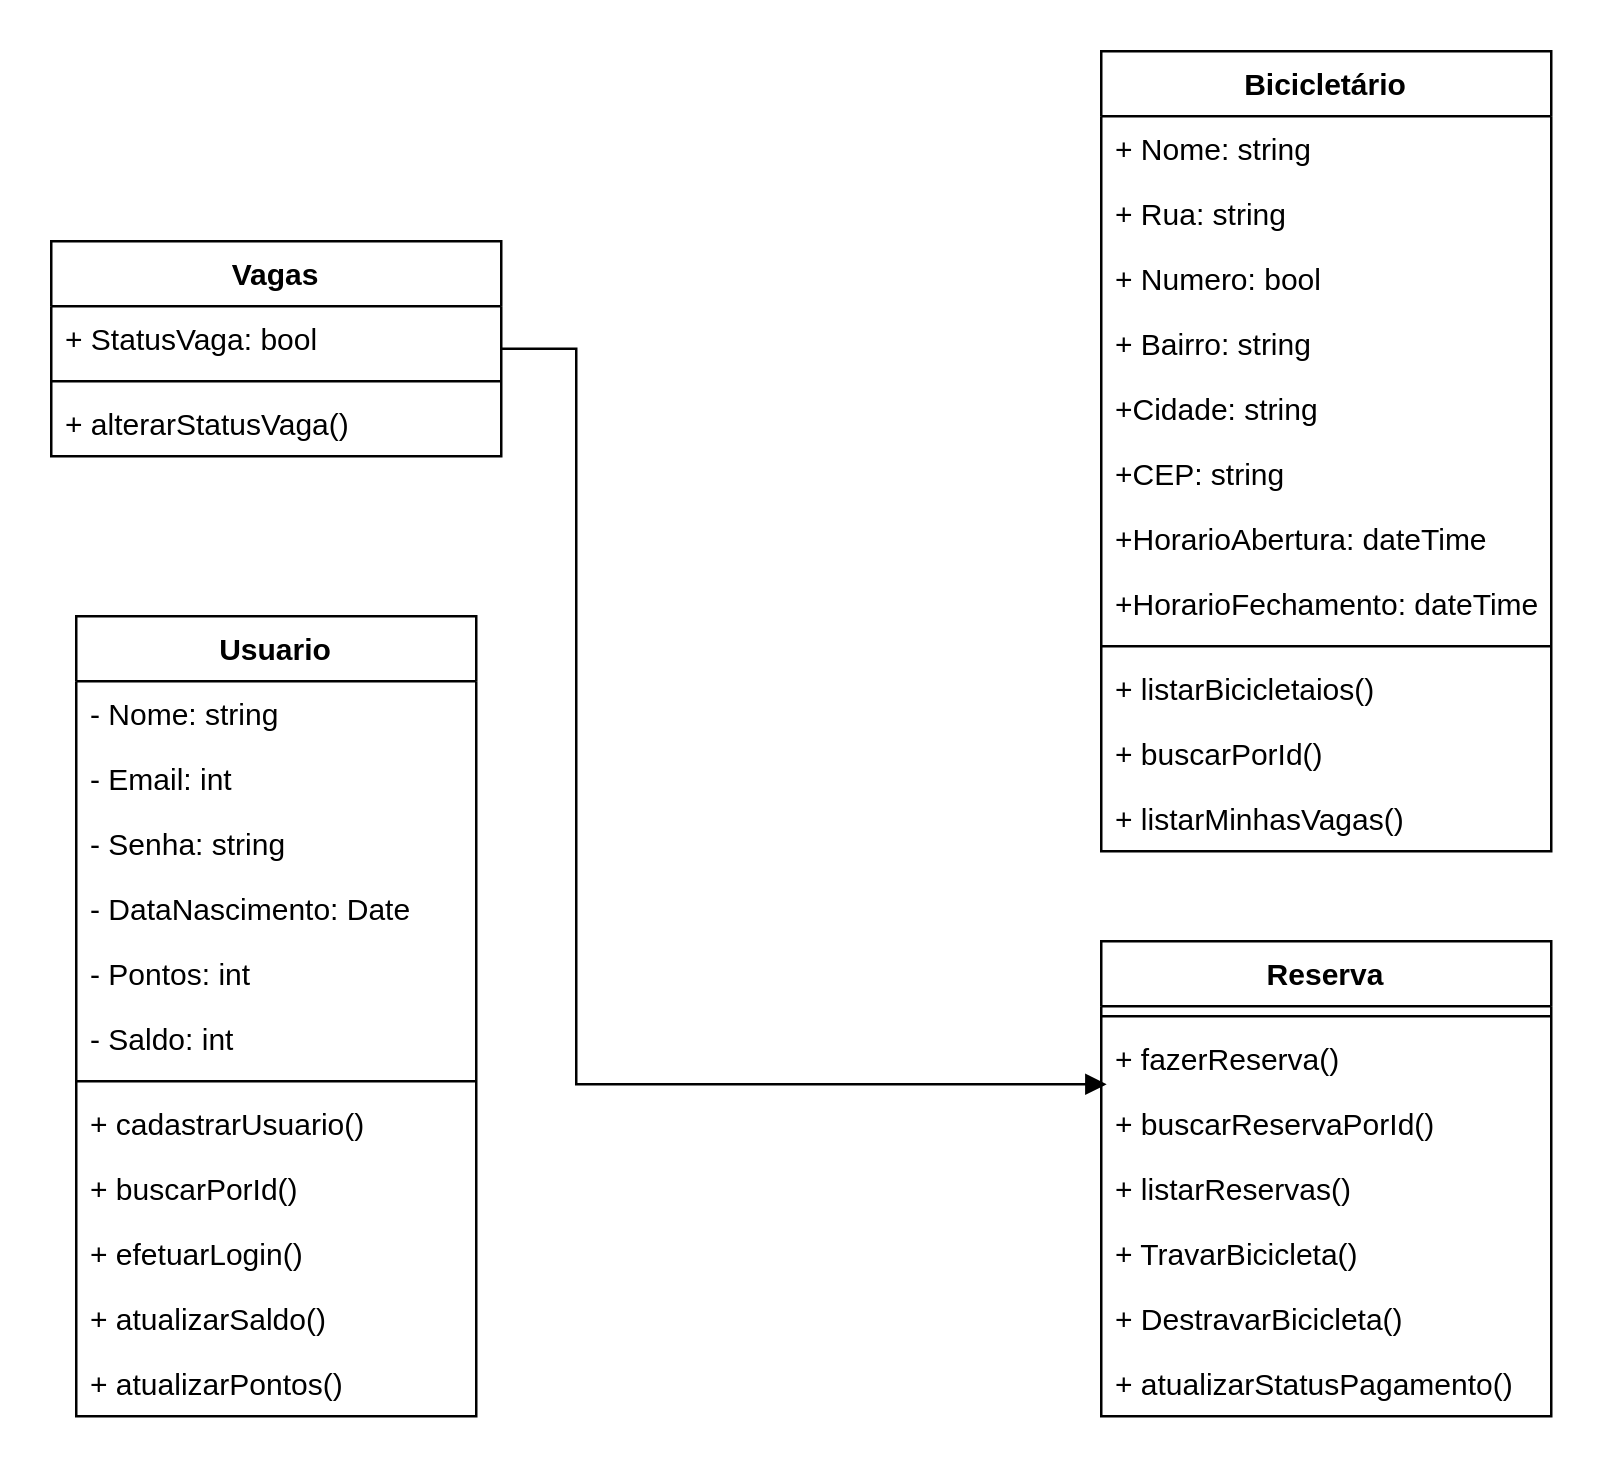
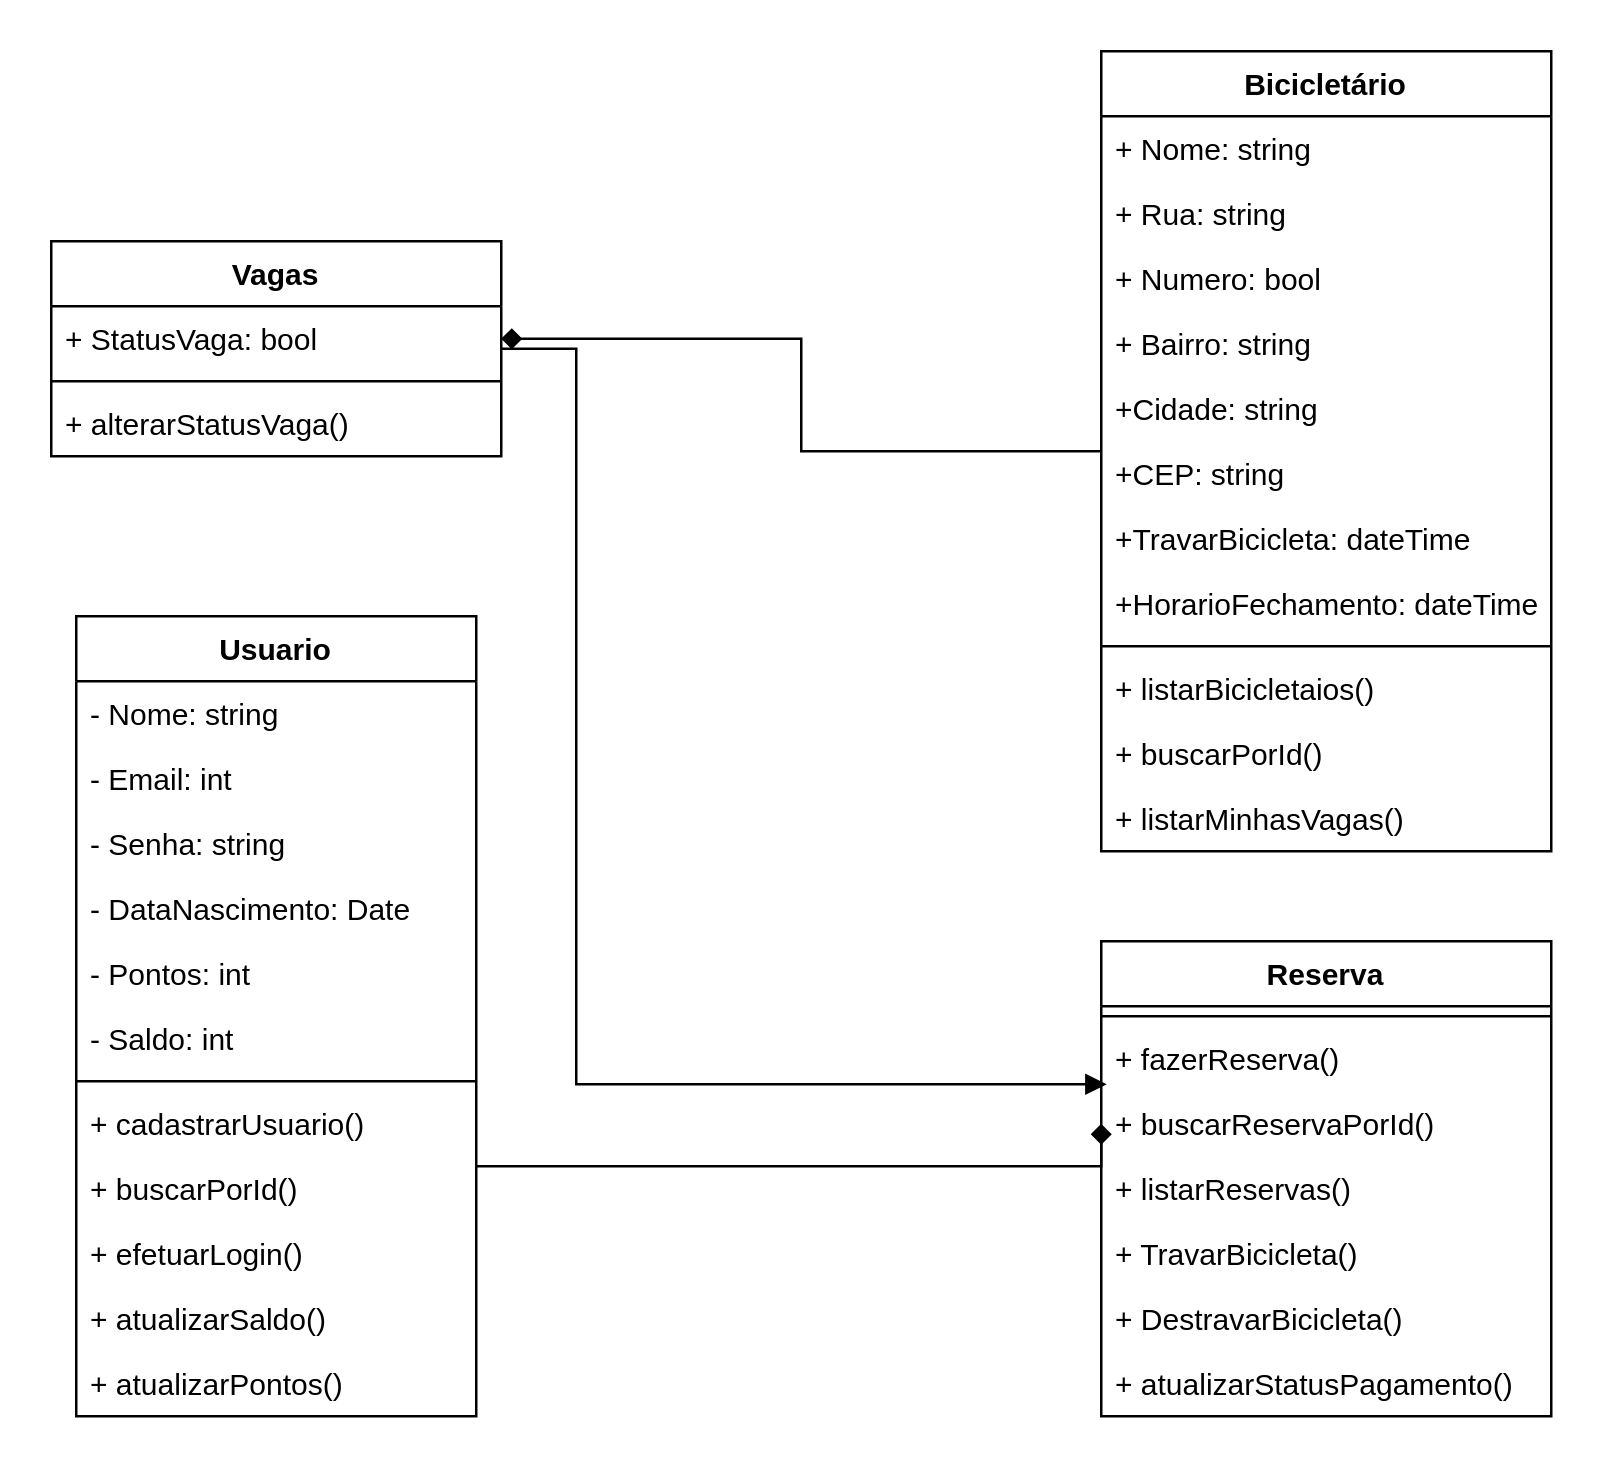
none -> (801, 403)
(1318, 540) -> (1310, 540)
none -> (788, 1166)
